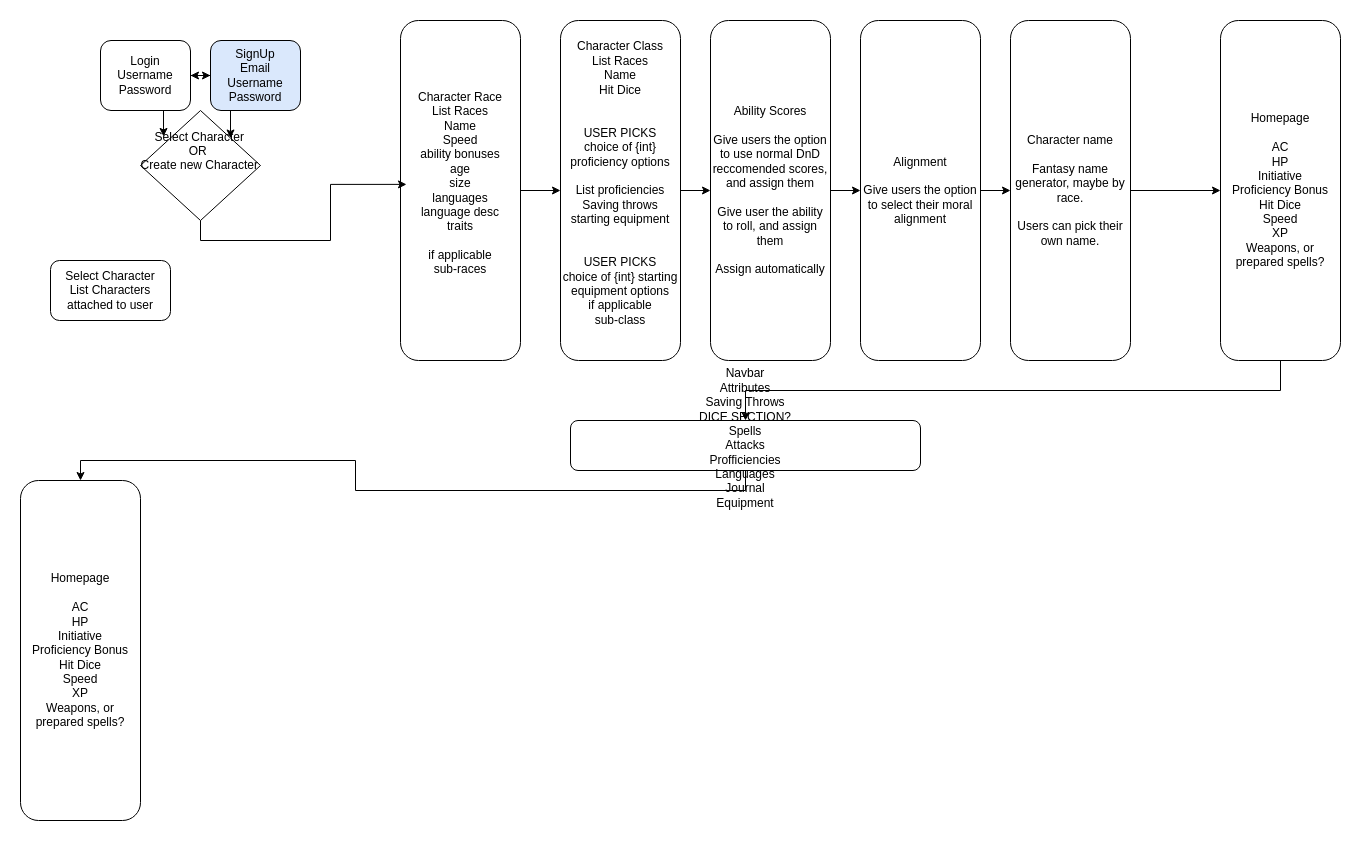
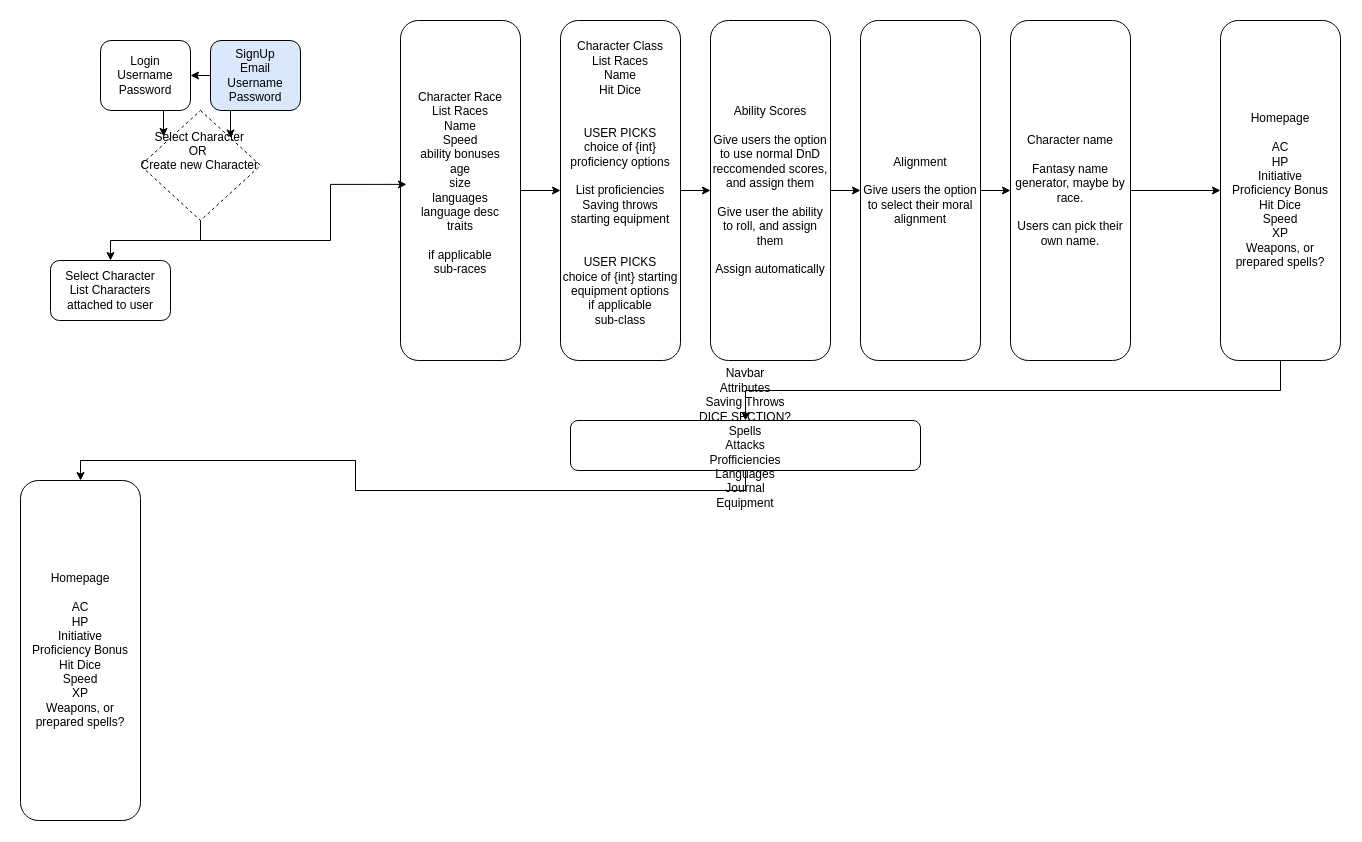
(192, 76) -> none
(201, 166) -> (201, 166)
none -> (149, 241)
